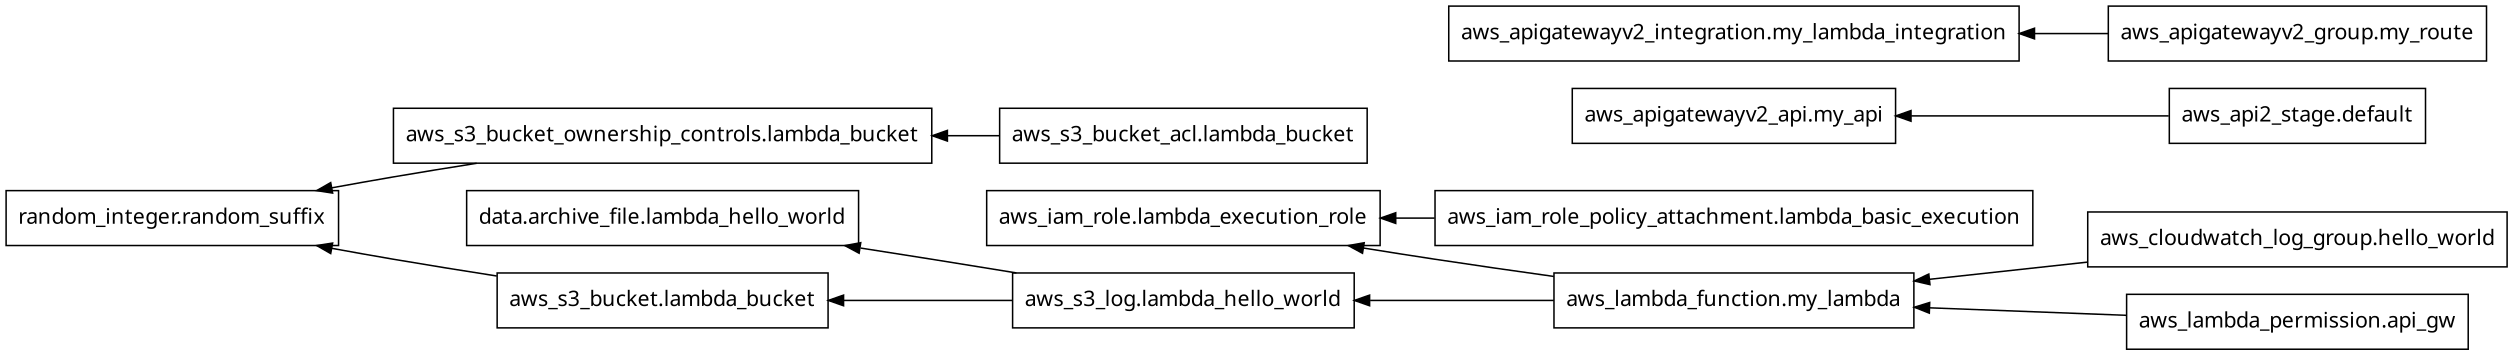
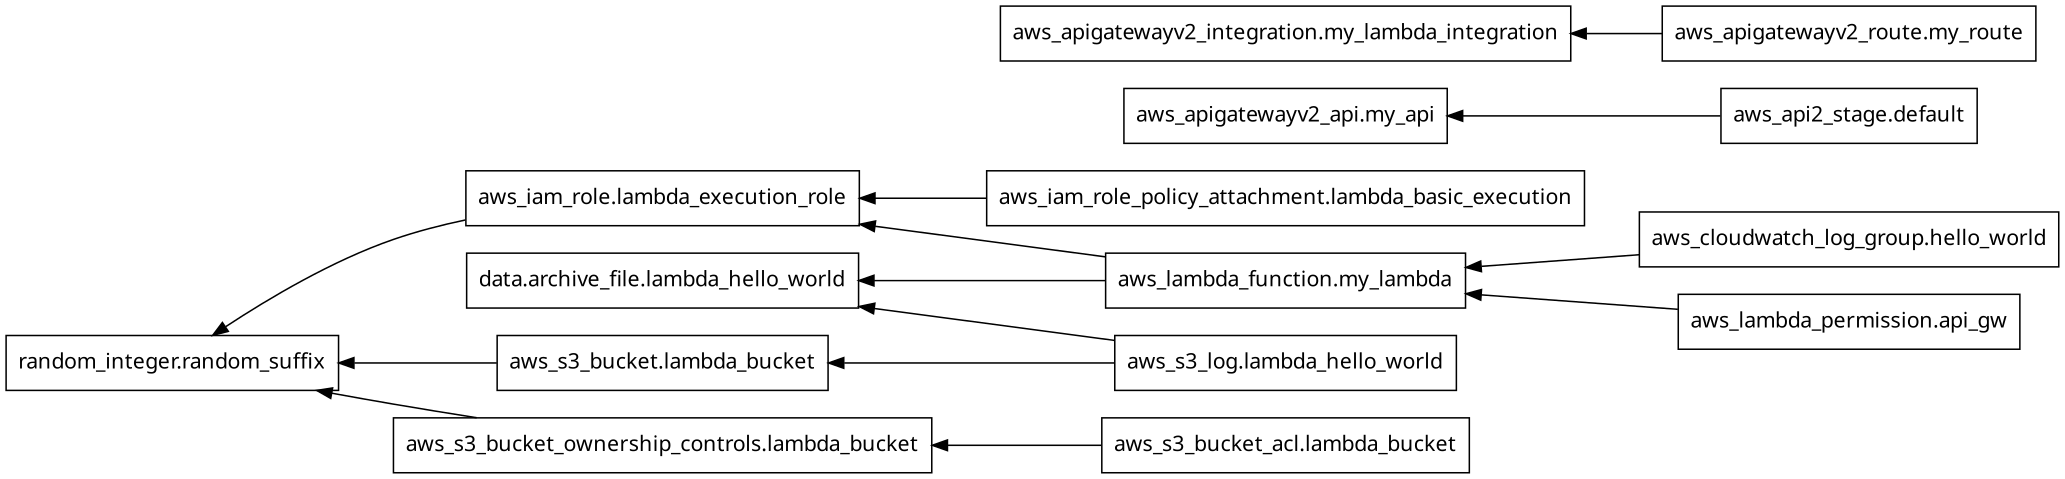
(2297, 34) -> (1849, 34)
none -> (340, 261)
(1462, 300) -> (990, 281)
